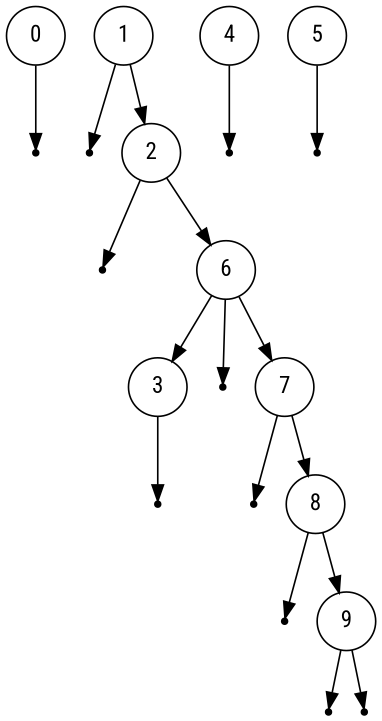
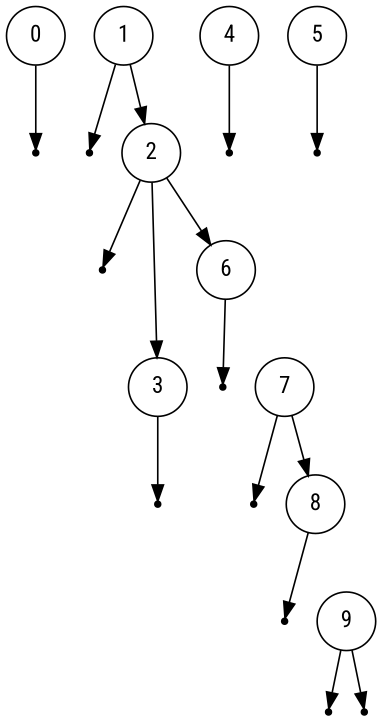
(196, 321) -> (154, 262)
(252, 321) -> none
(329, 555) -> none
